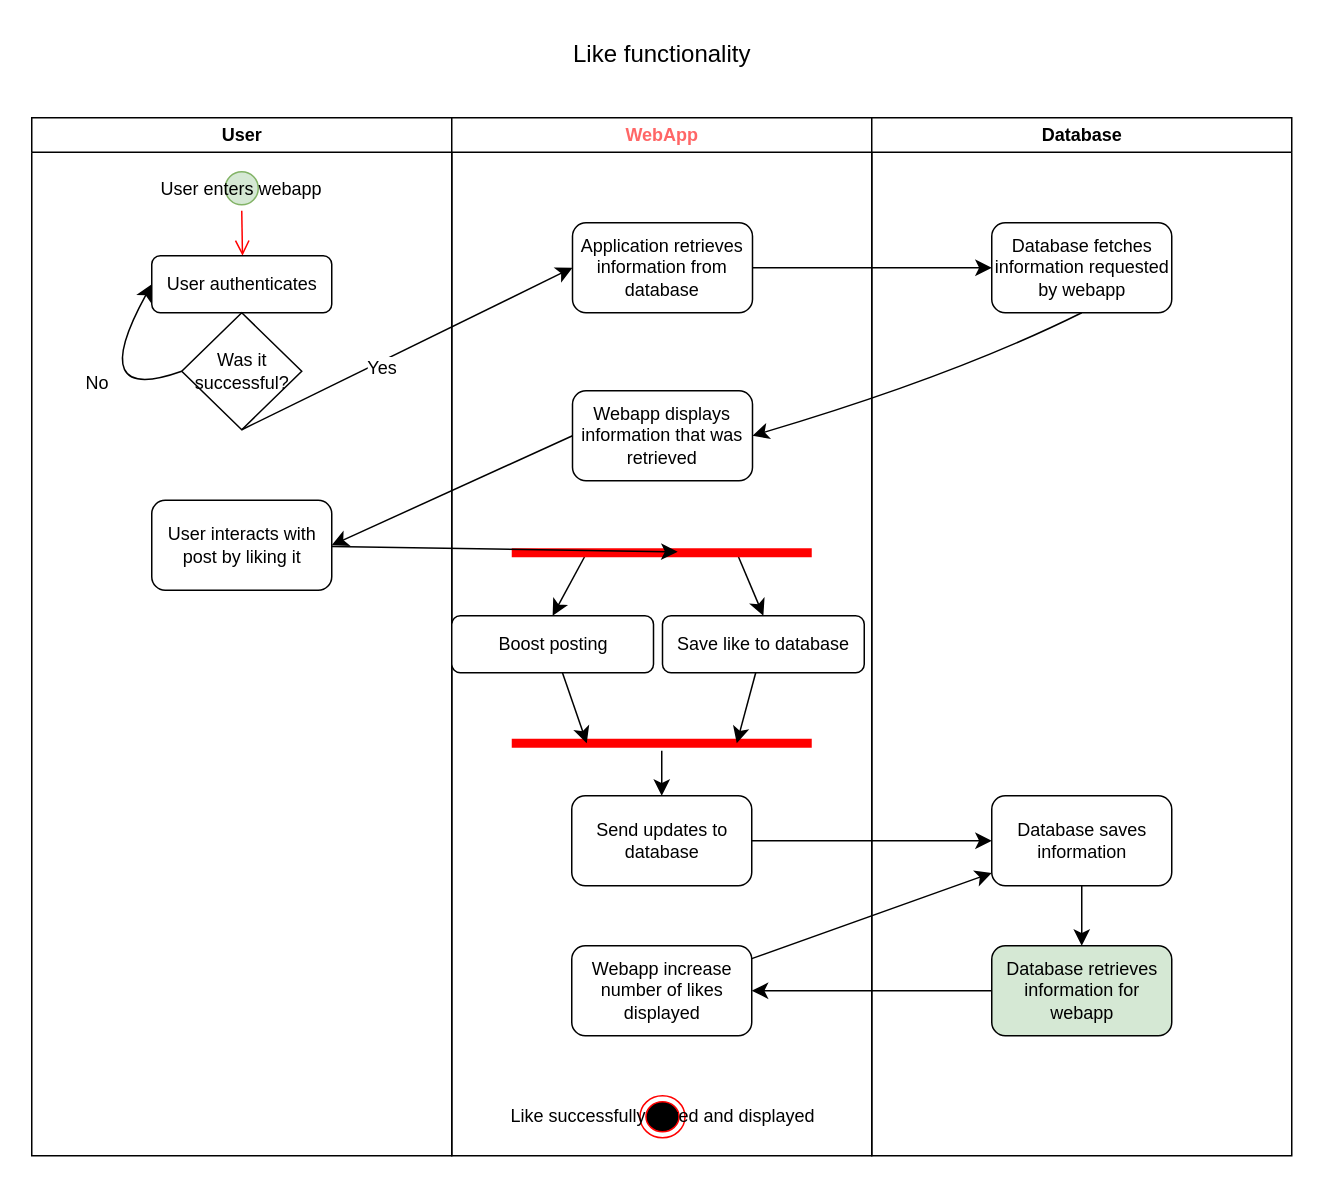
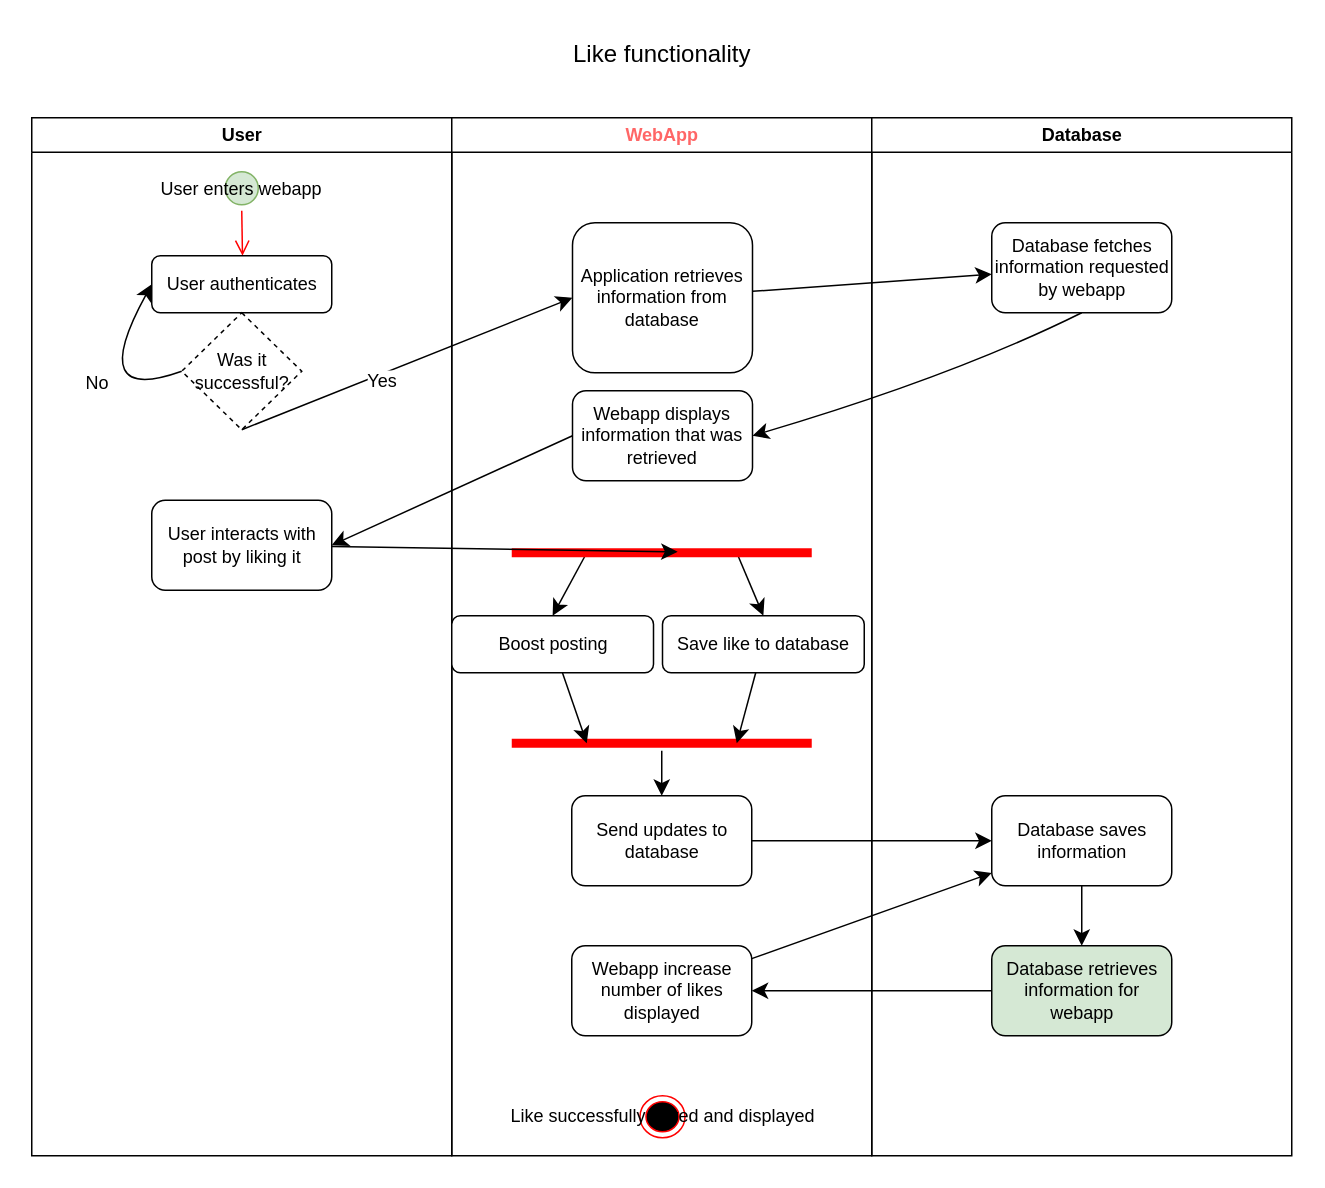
(662, 268) -> (662, 298)
(242, 371) -> (242, 371)
